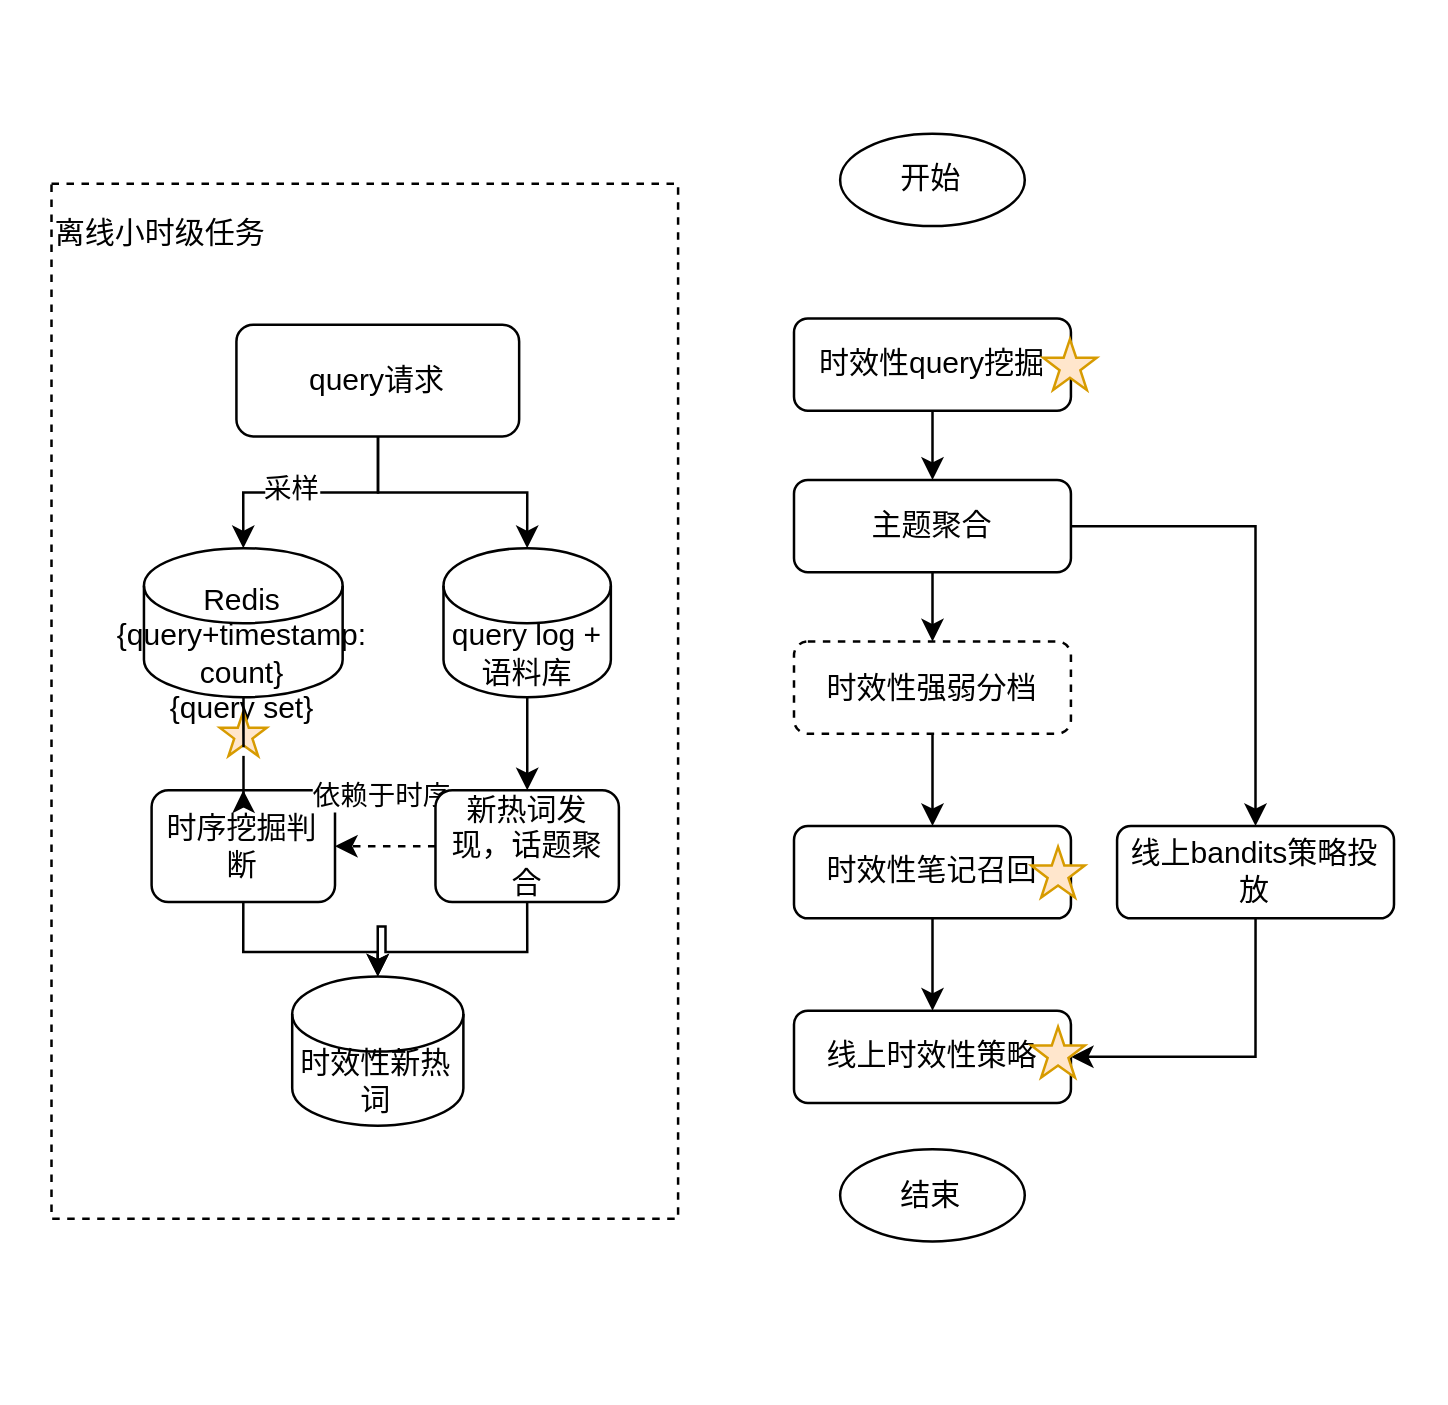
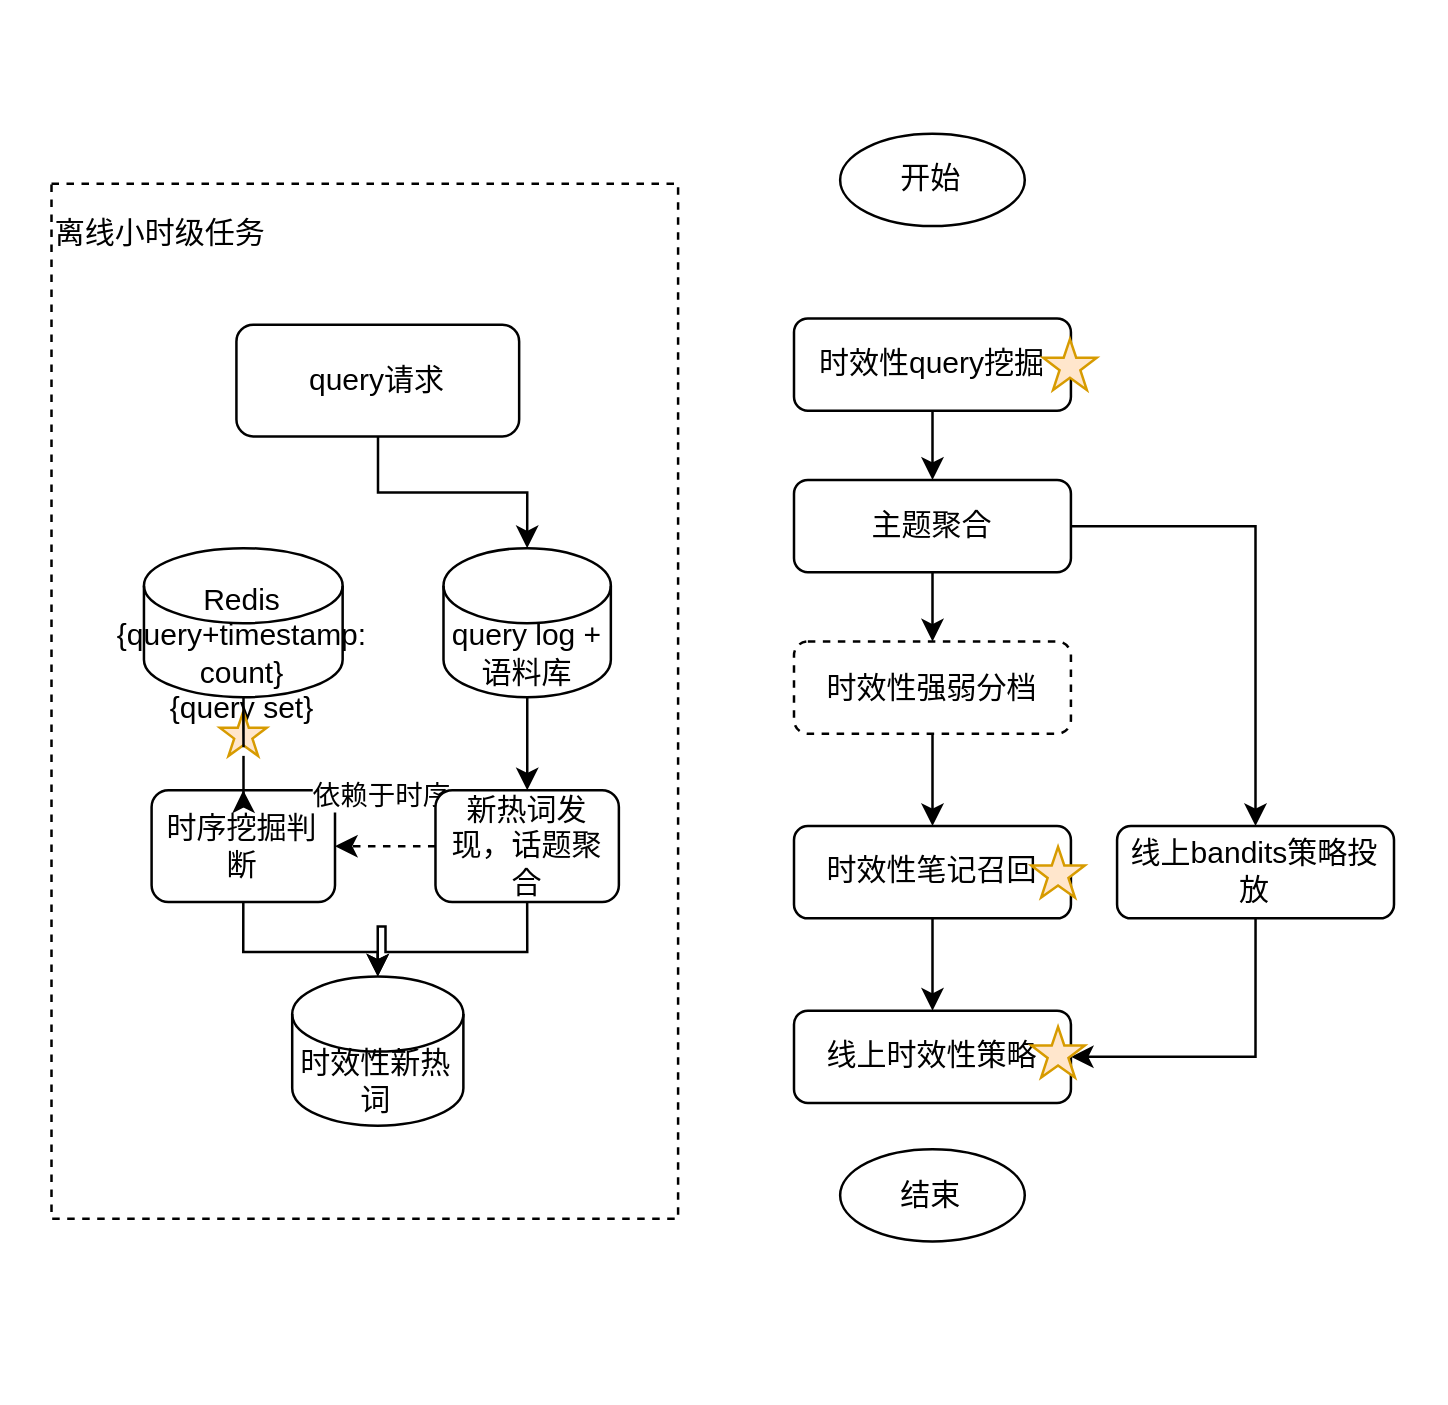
(286, 493) -> none
